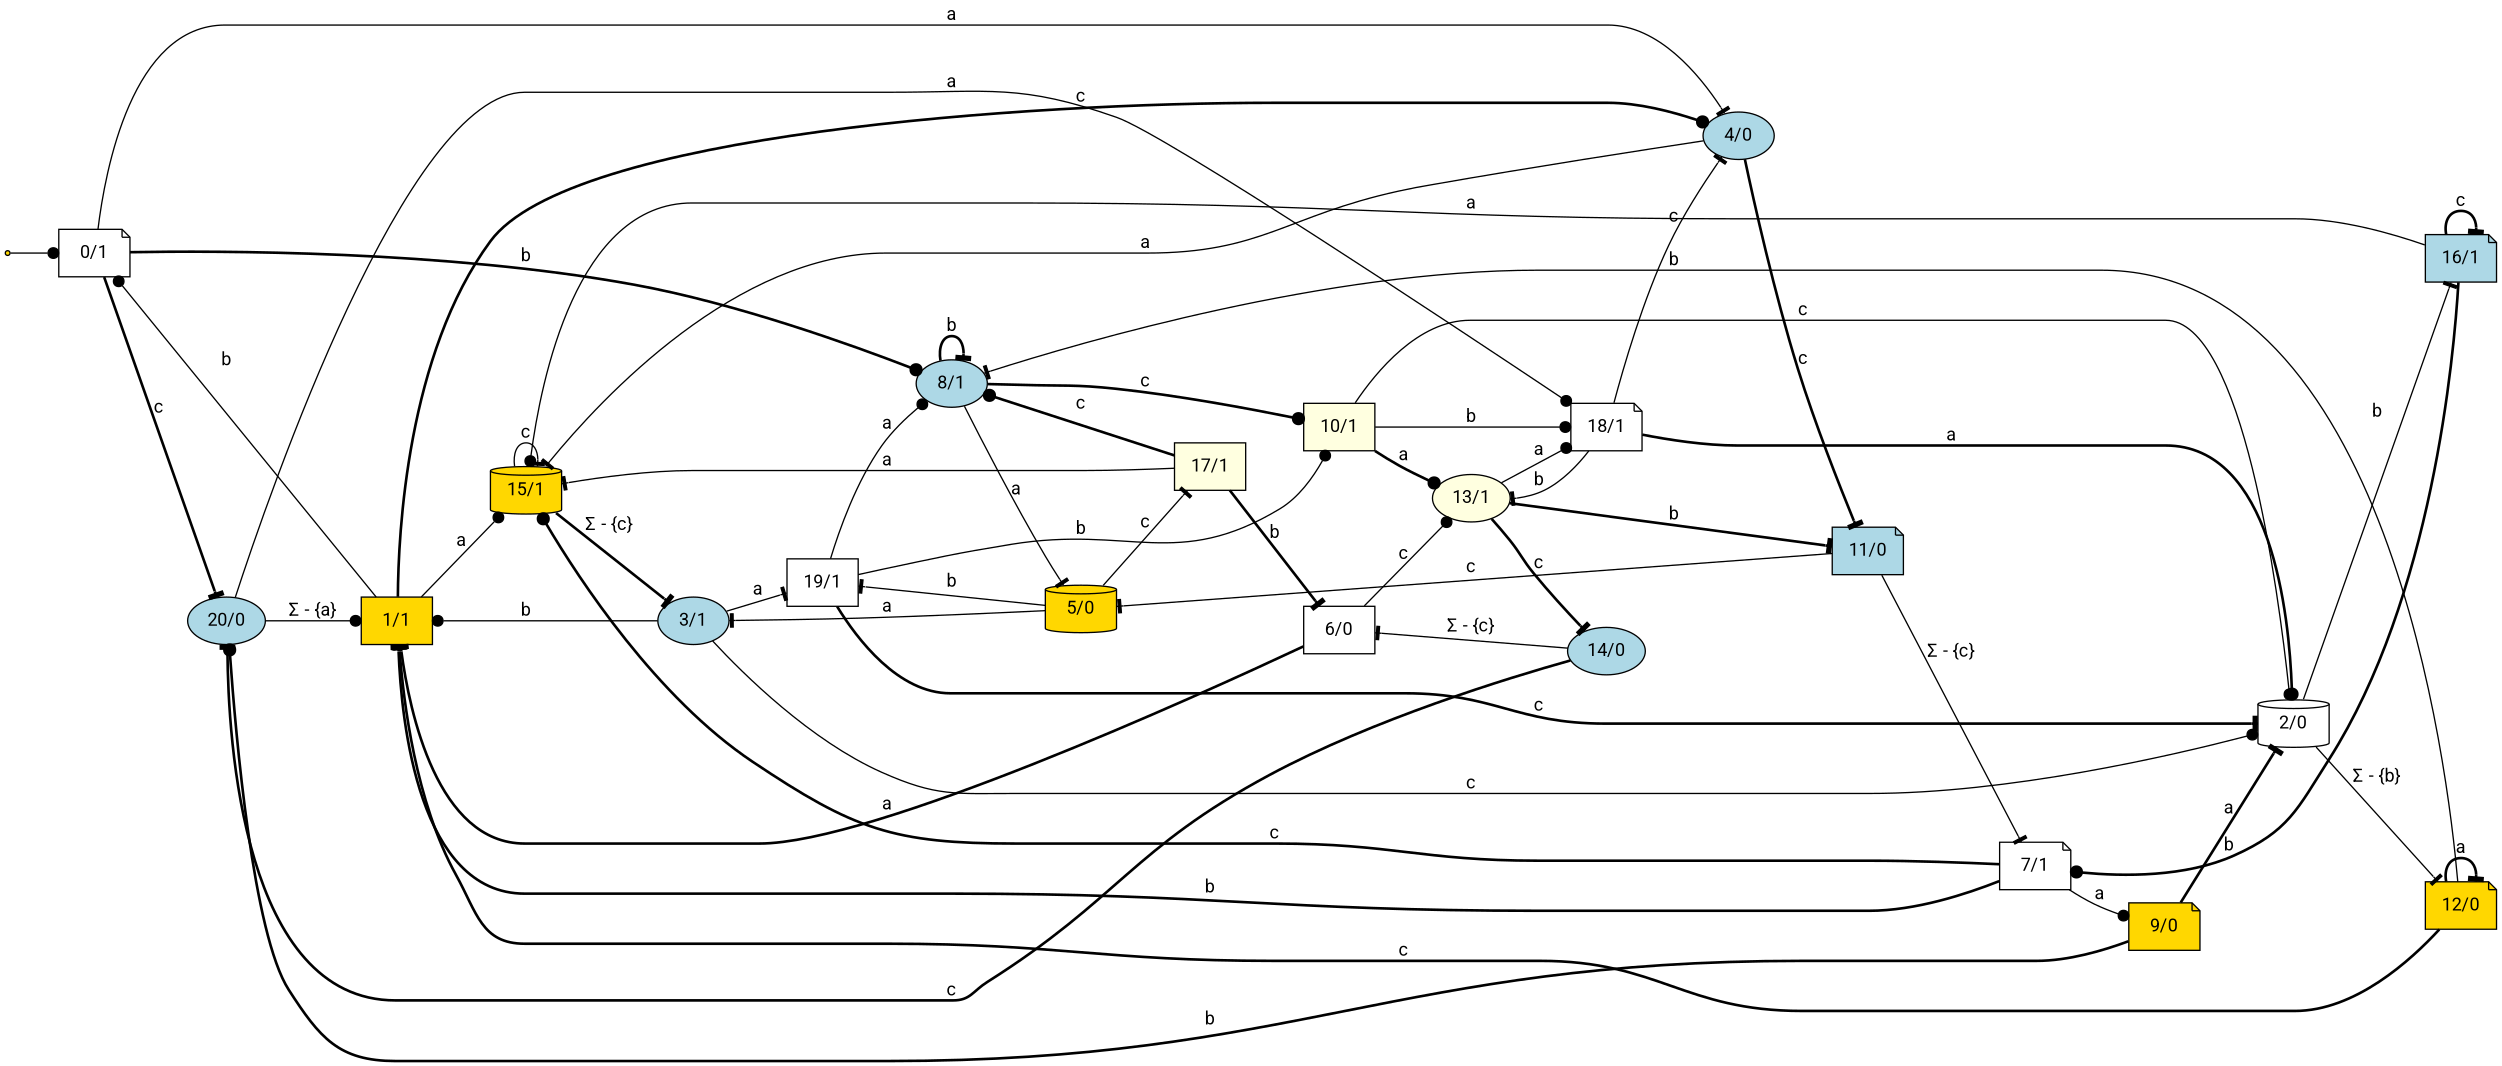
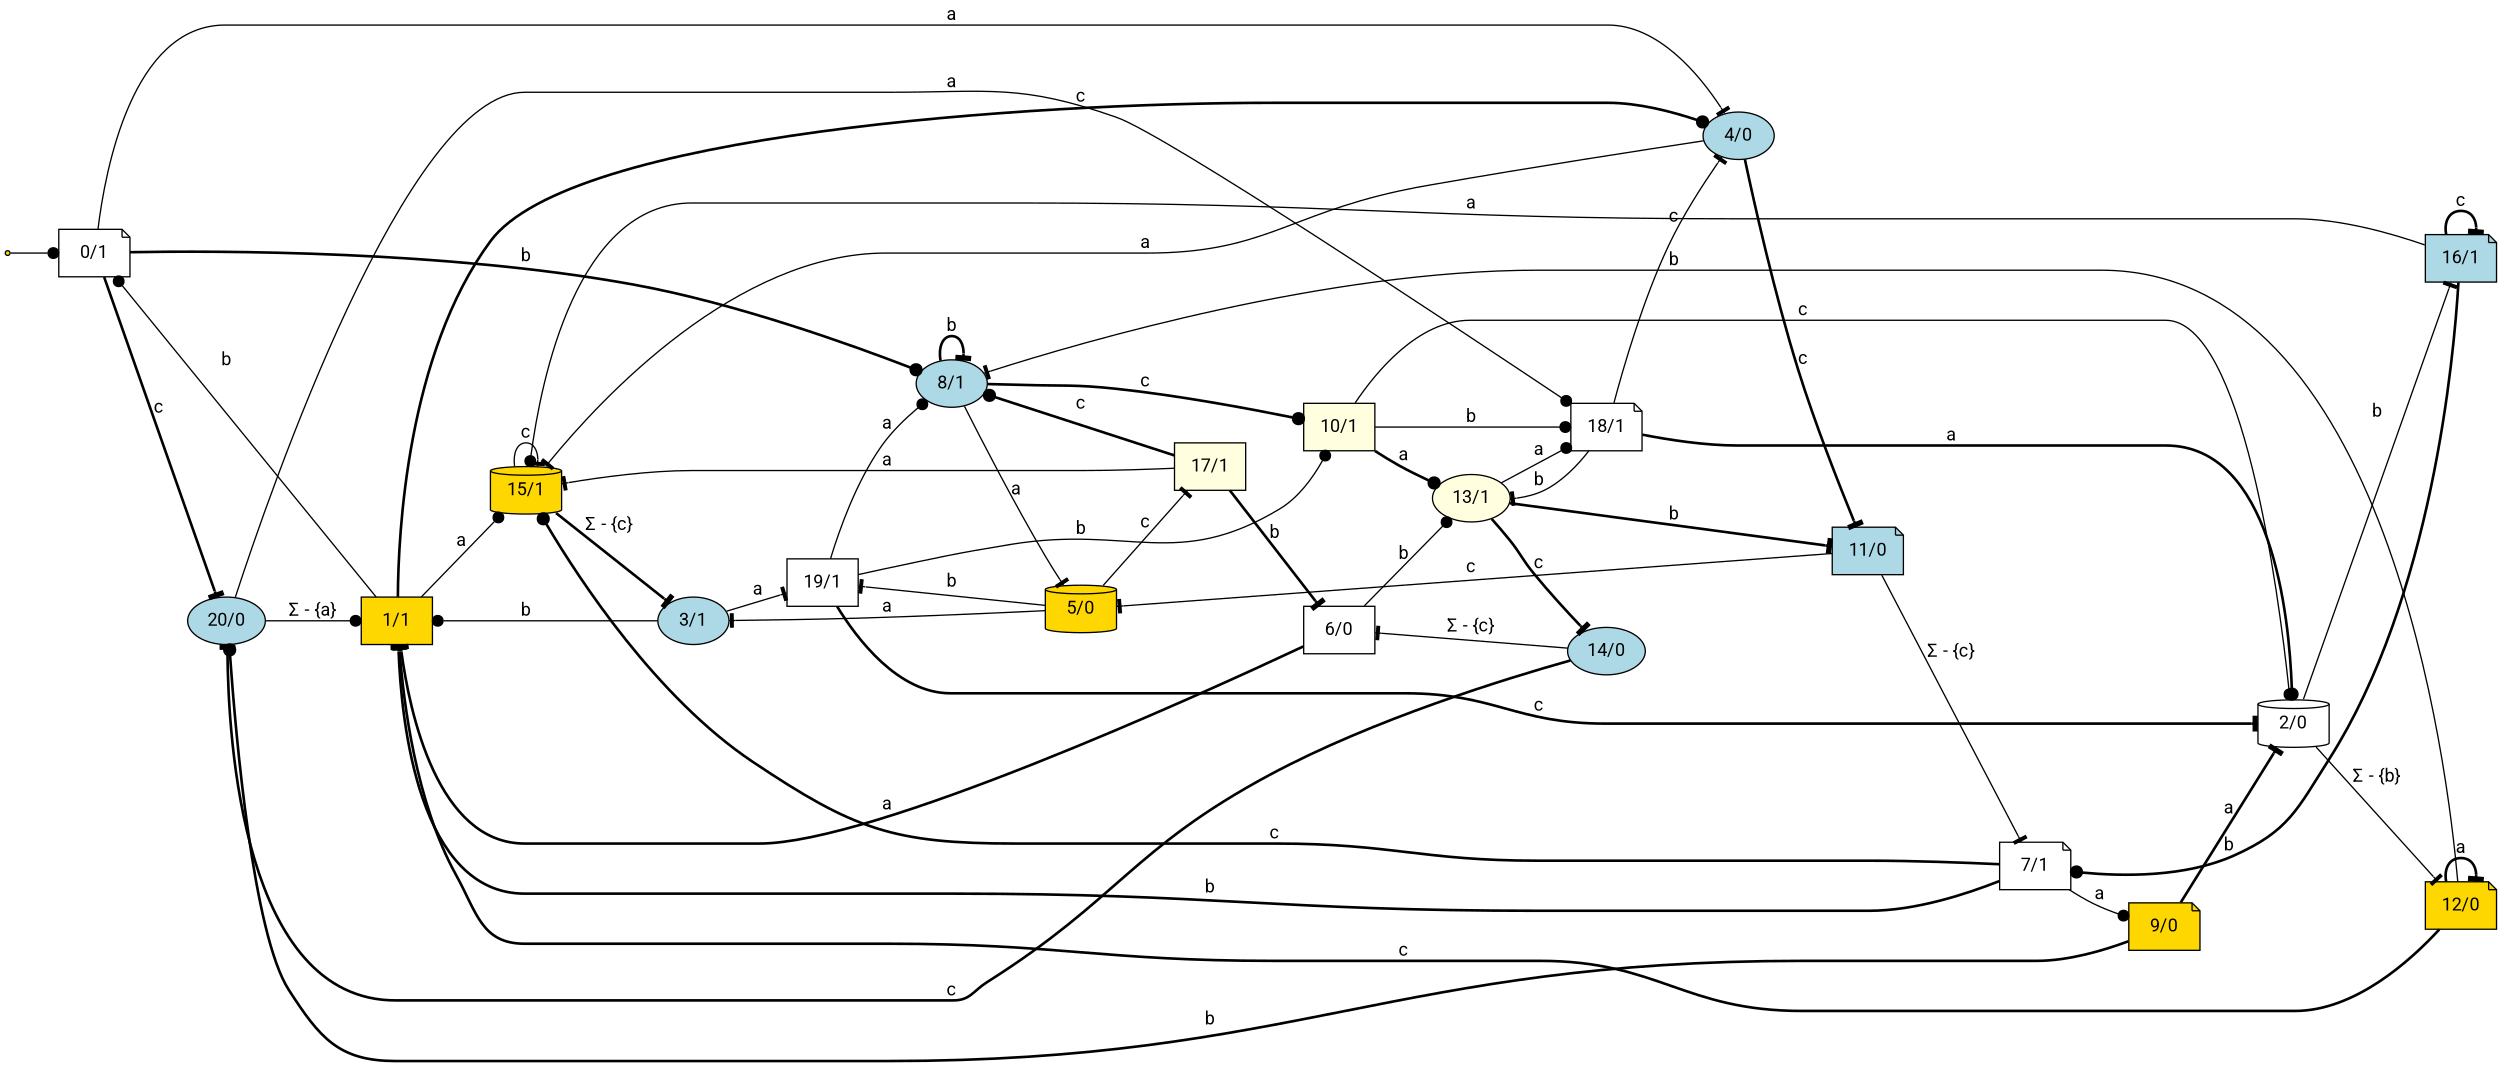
(1404, 554) -> (1404, 554)
(1458, 793) -> none
